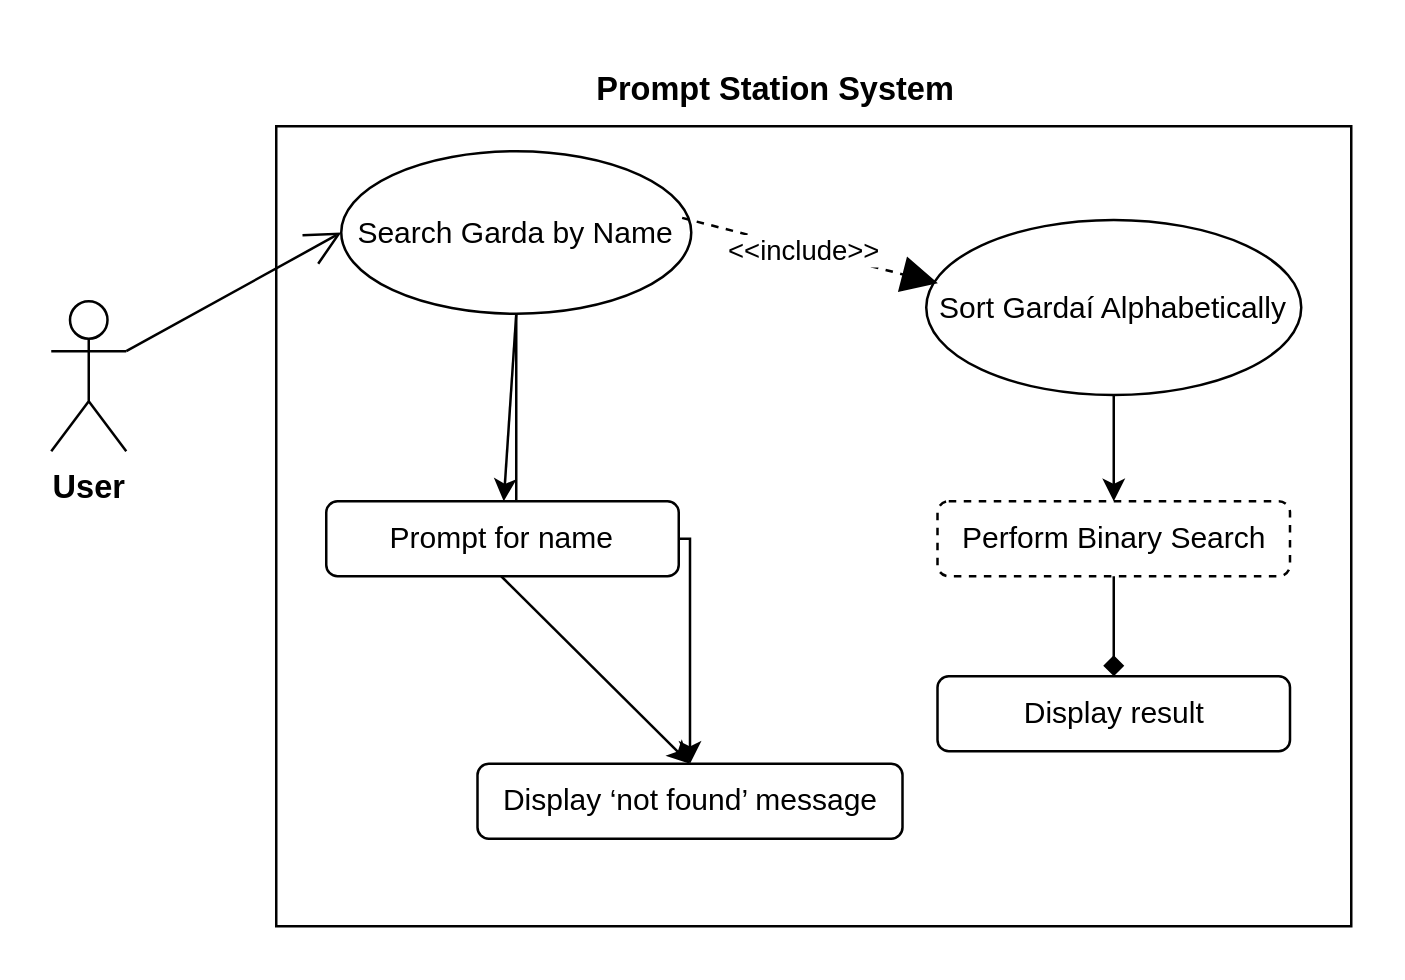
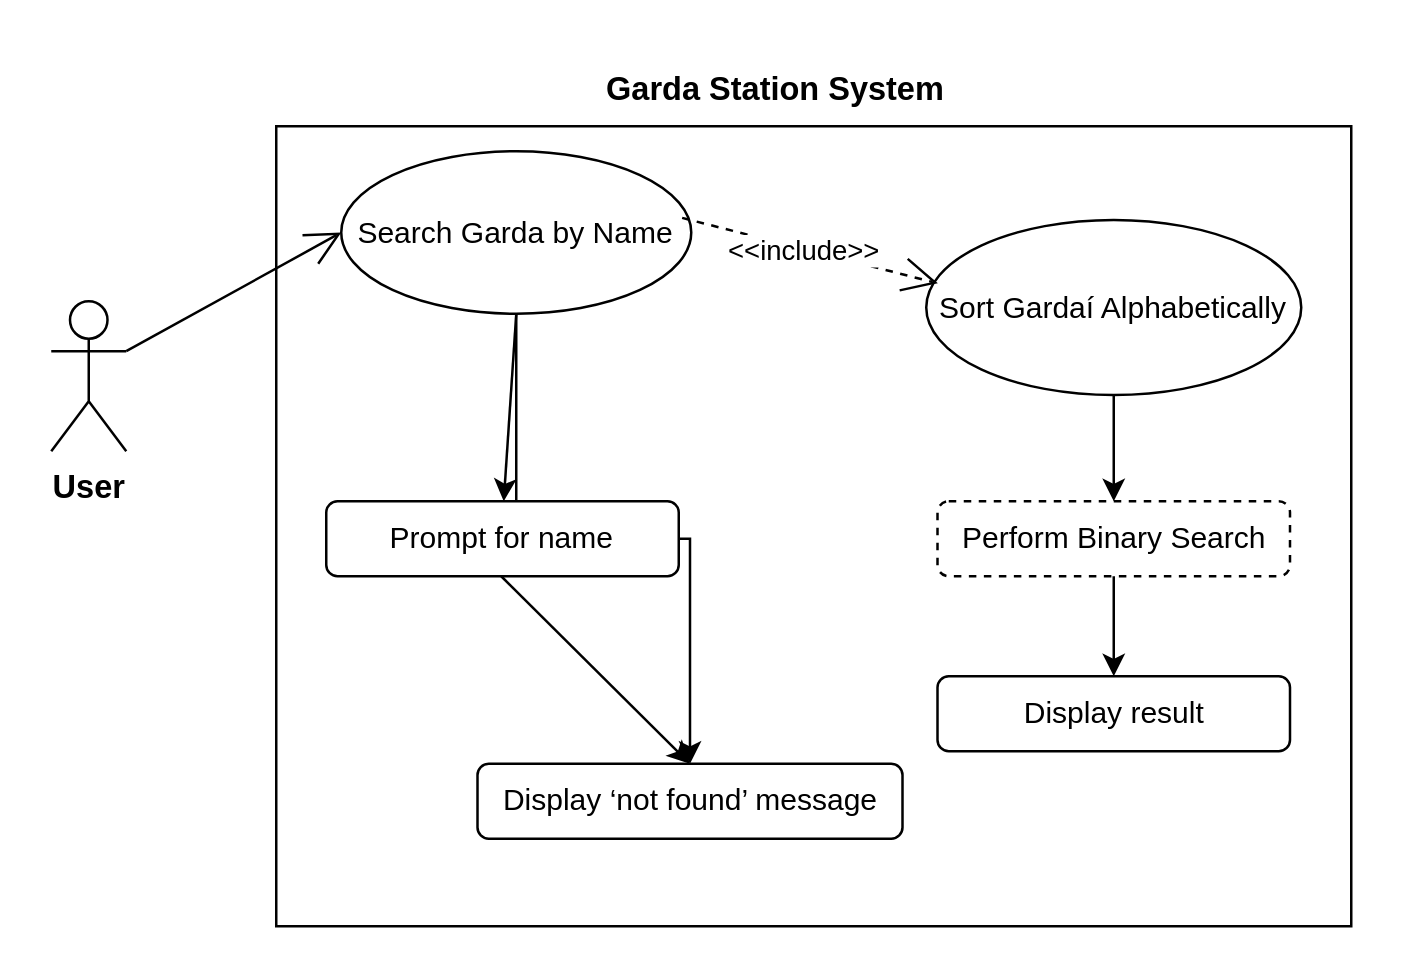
(776, 89) -> (776, 89)
(902, 274) -> (915, 278)
(1114, 656) -> (1114, 657)
